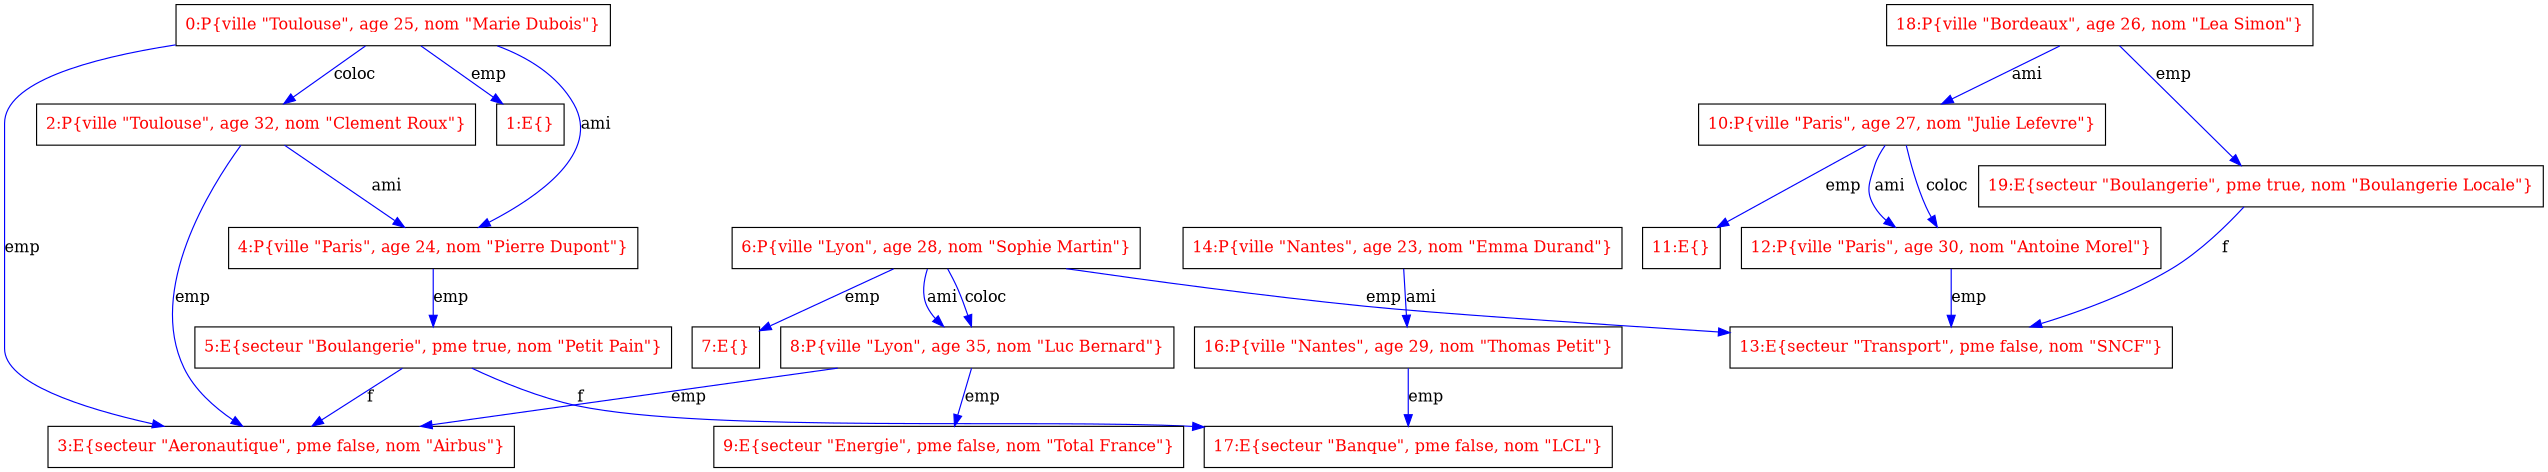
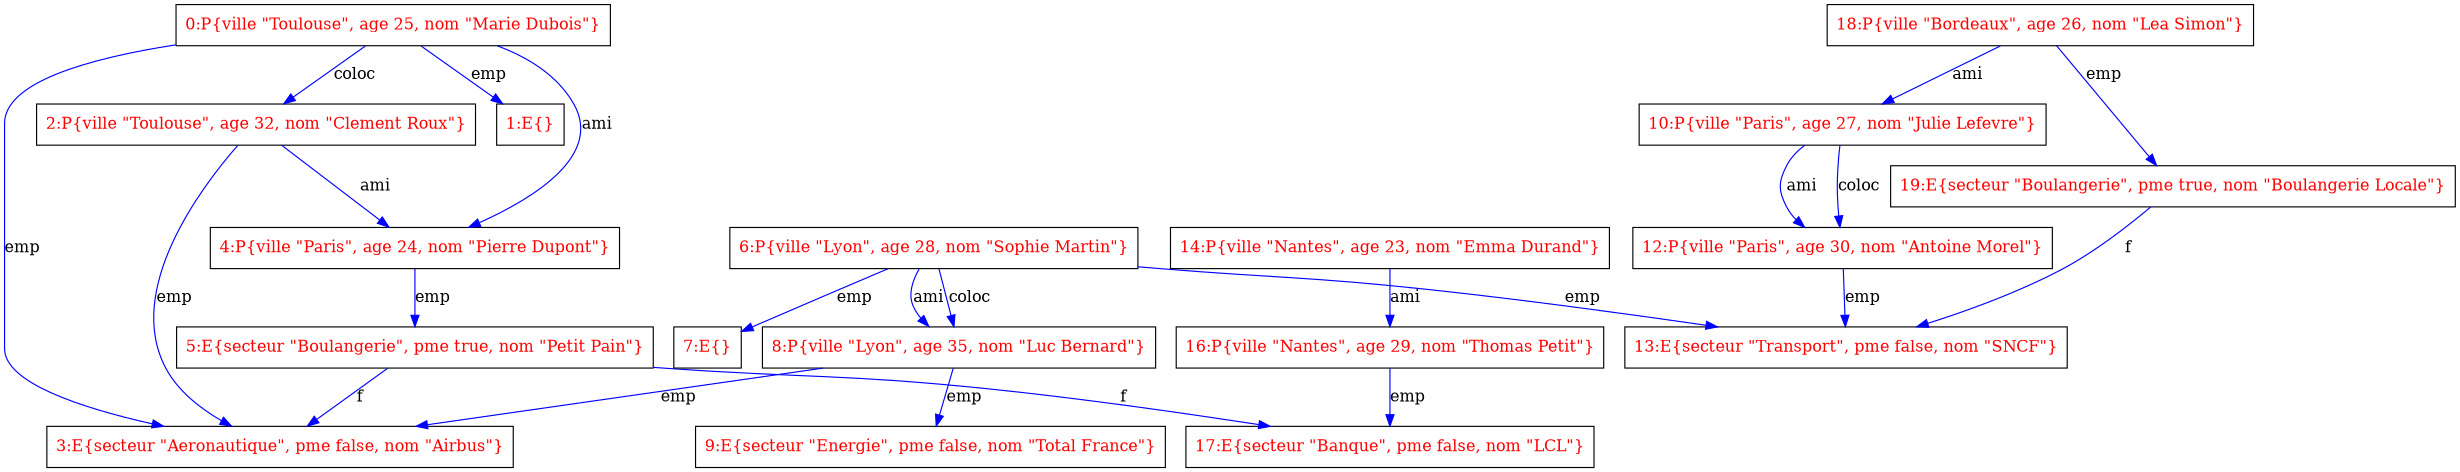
(1681, 248) -> none
